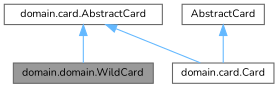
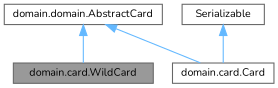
(83, 14) -> (83, 14)
(223, 14) -> (223, 14)
(83, 73) -> (83, 73)
